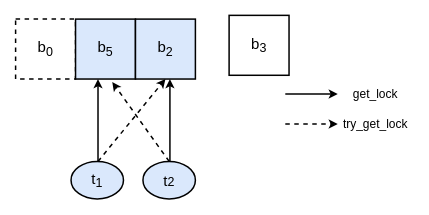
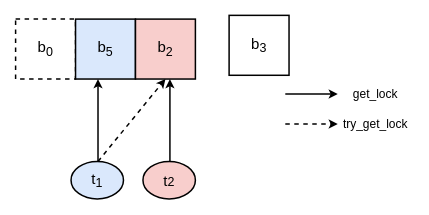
(165, 49) -> (165, 49)
(143, 125) -> none
(169, 180) -> (169, 180)
